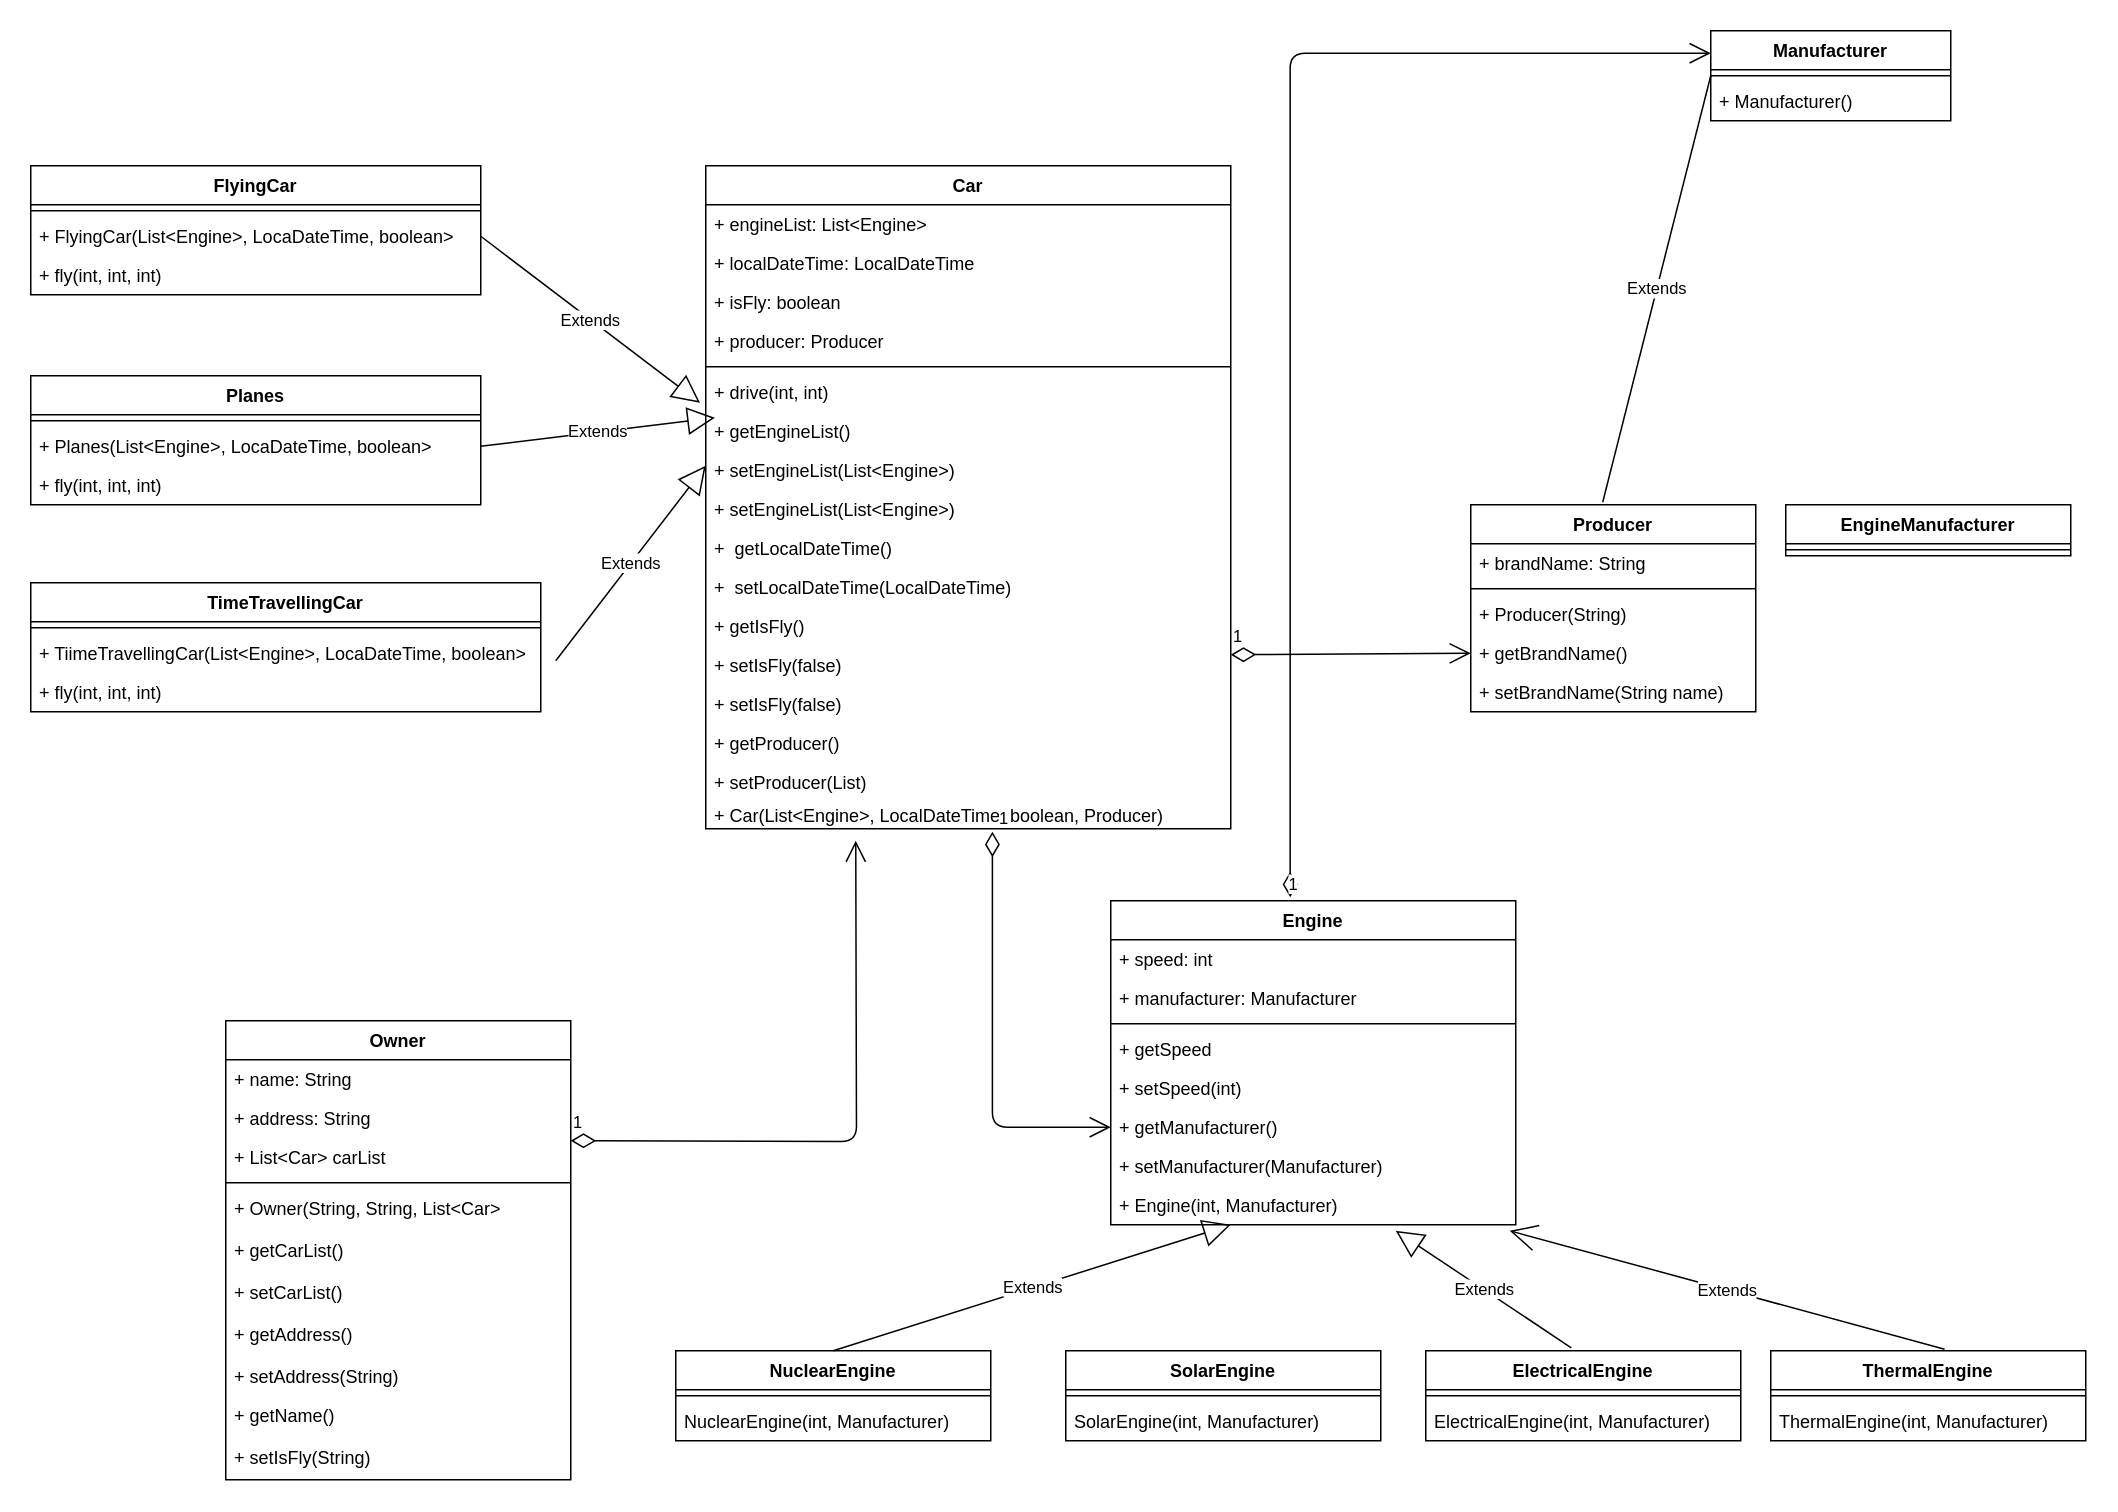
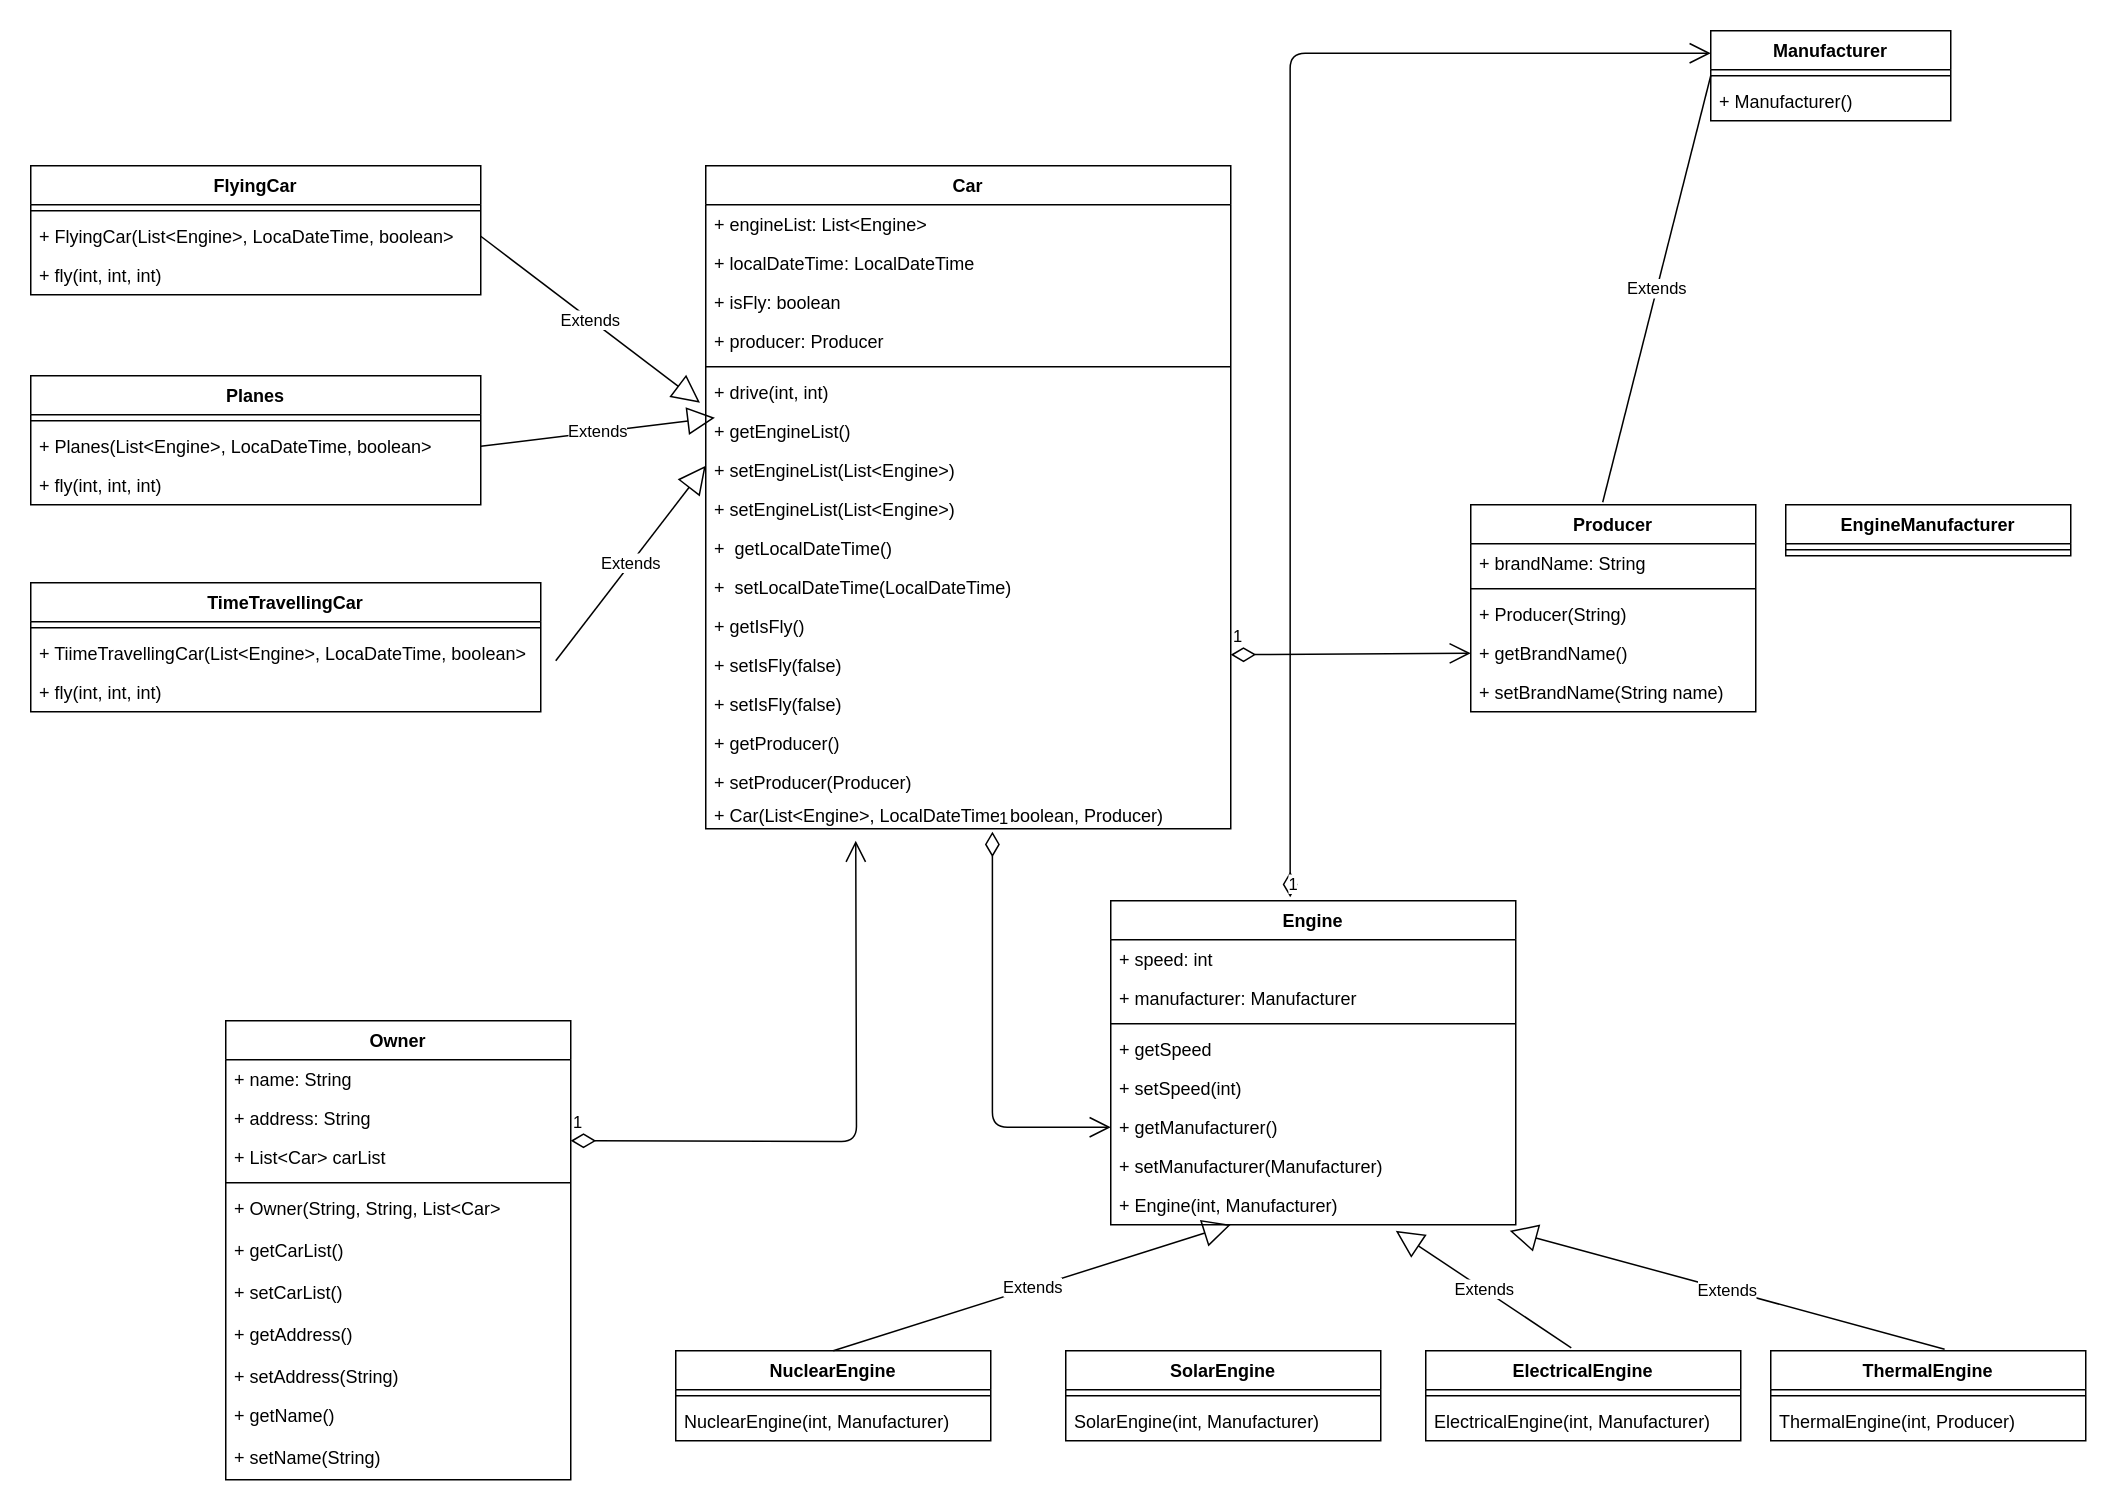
(805, 783) -> (828, 783)
(1525, 1235) -> (1537, 1238)
(1929, 1422) -> (1908, 1422)
(318, 1458) -> (315, 1458)
